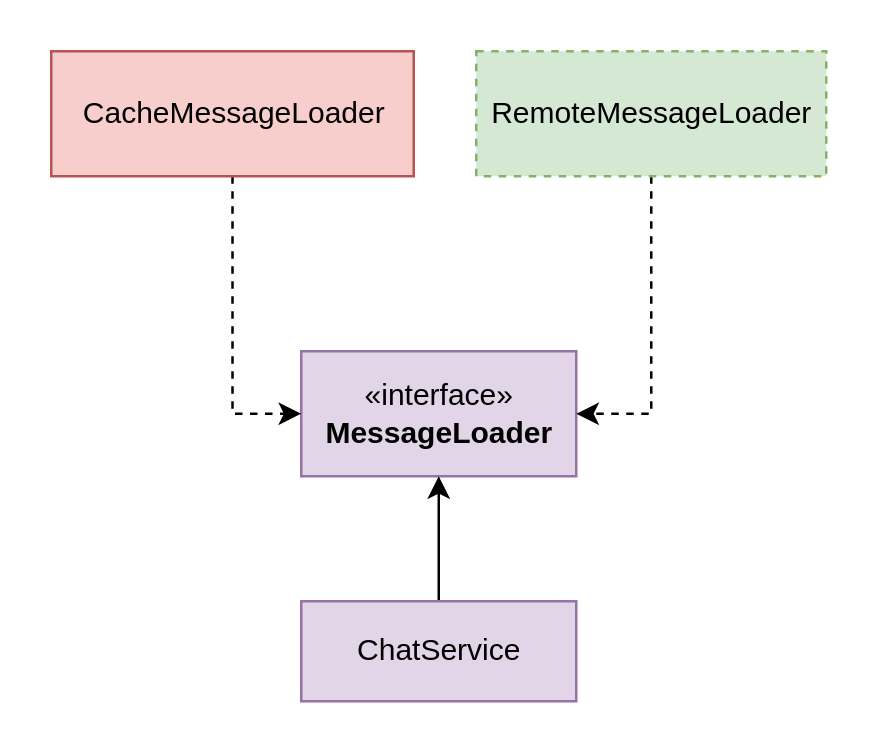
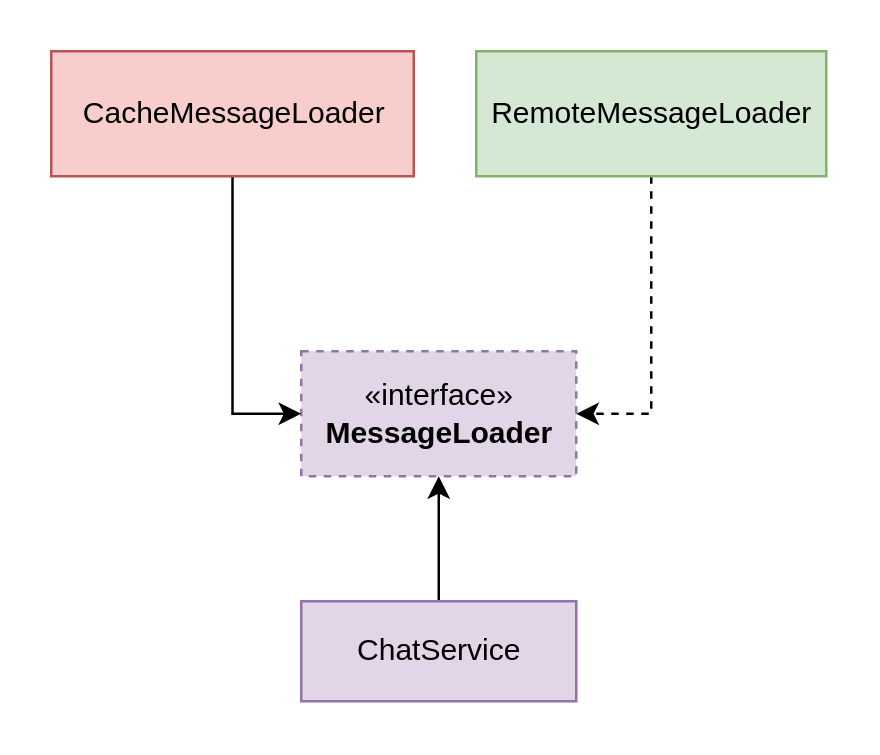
(651, 114) -> (651, 114)
(233, 322) -> (233, 322)
(439, 414) -> (439, 414)
